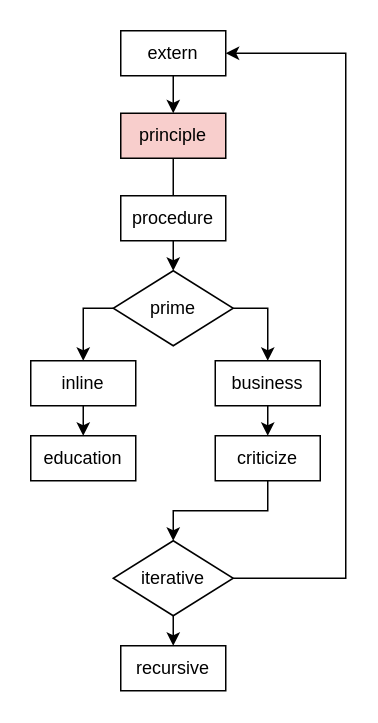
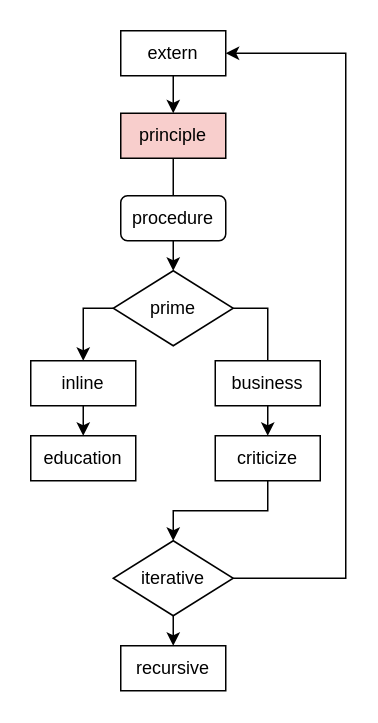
(173, 218) -> (173, 218)
(268, 349) -> (268, 353)
